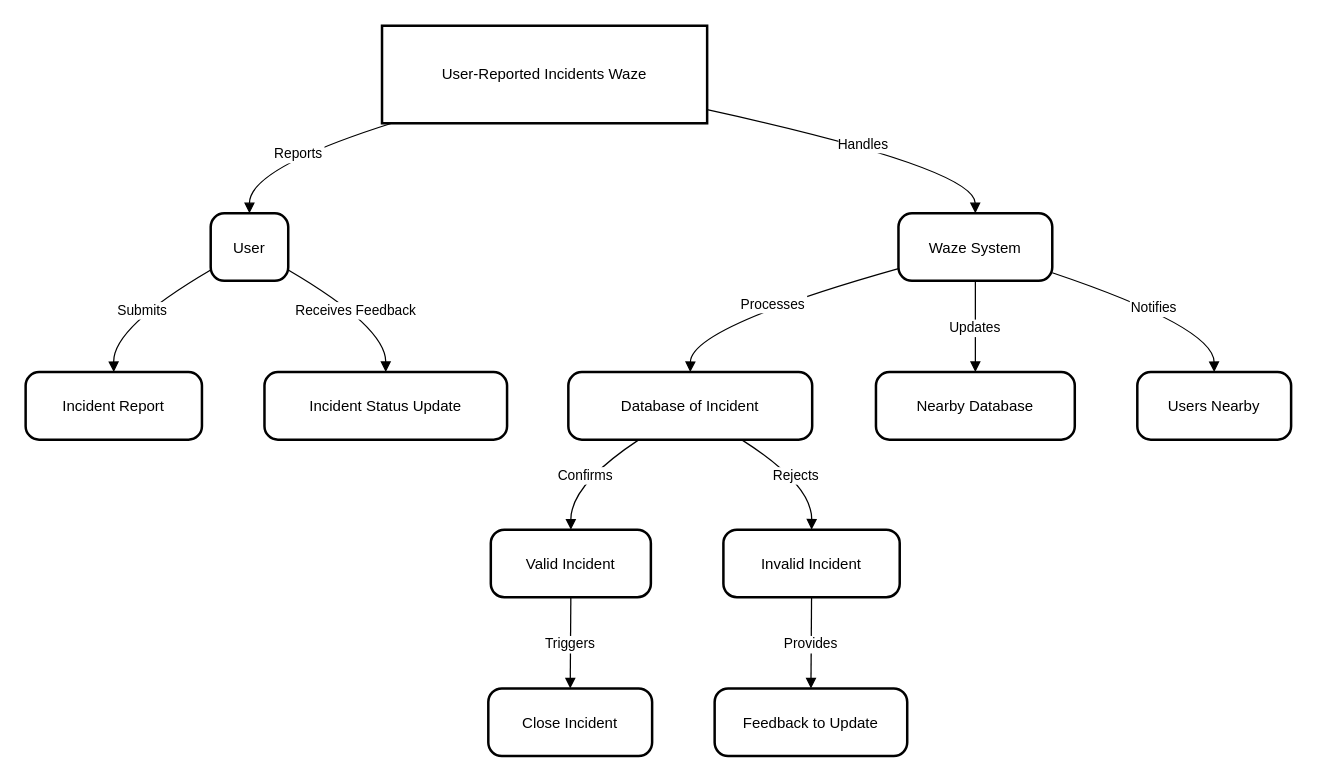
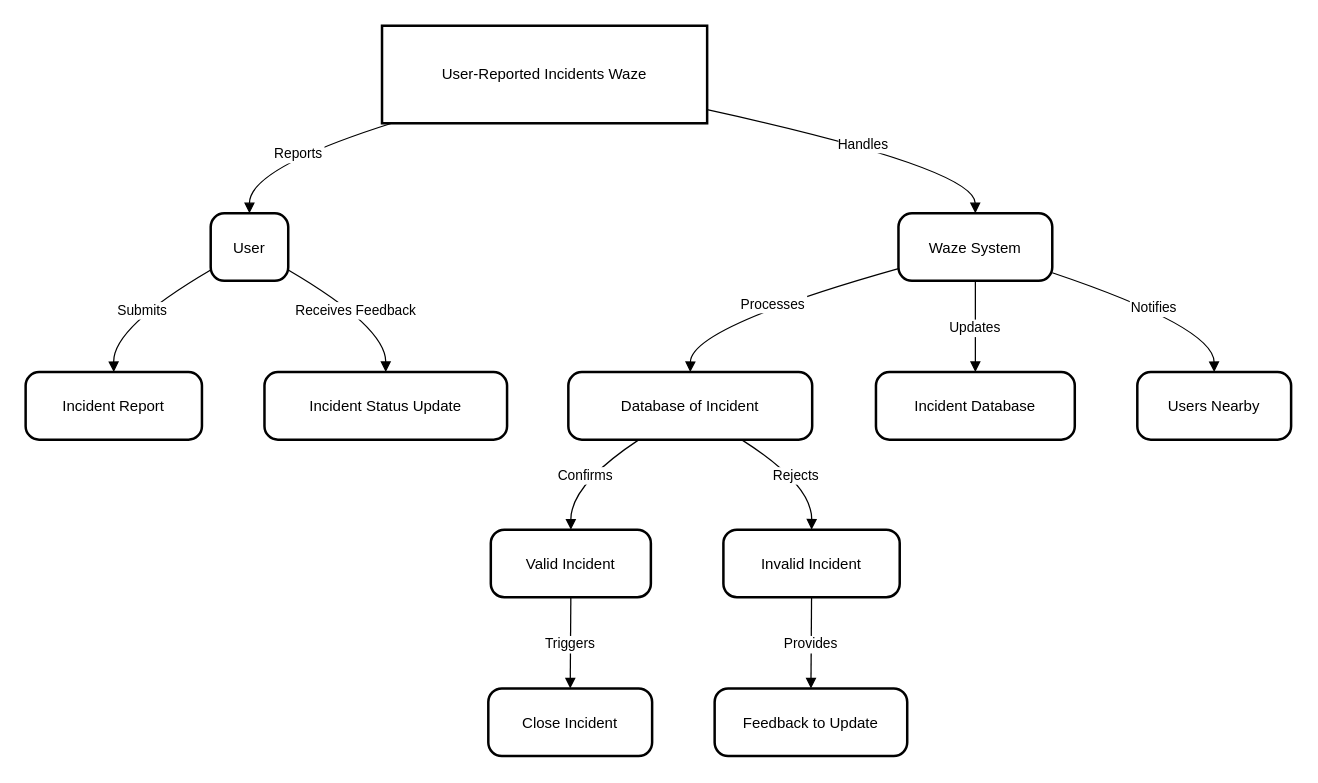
(974, 406) -> (974, 406)
